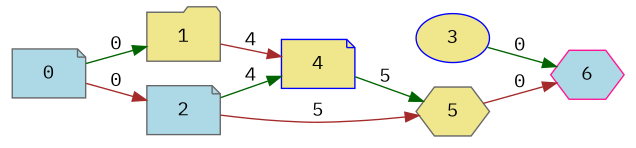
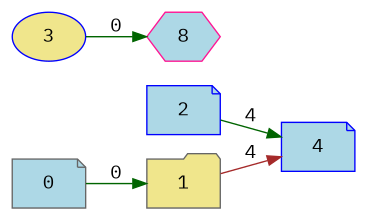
(318, 64) -> (318, 147)
(587, 75) -> (184, 37)
(110, 90) -> none
(184, 110) -> (184, 110)
(453, 111) -> none
